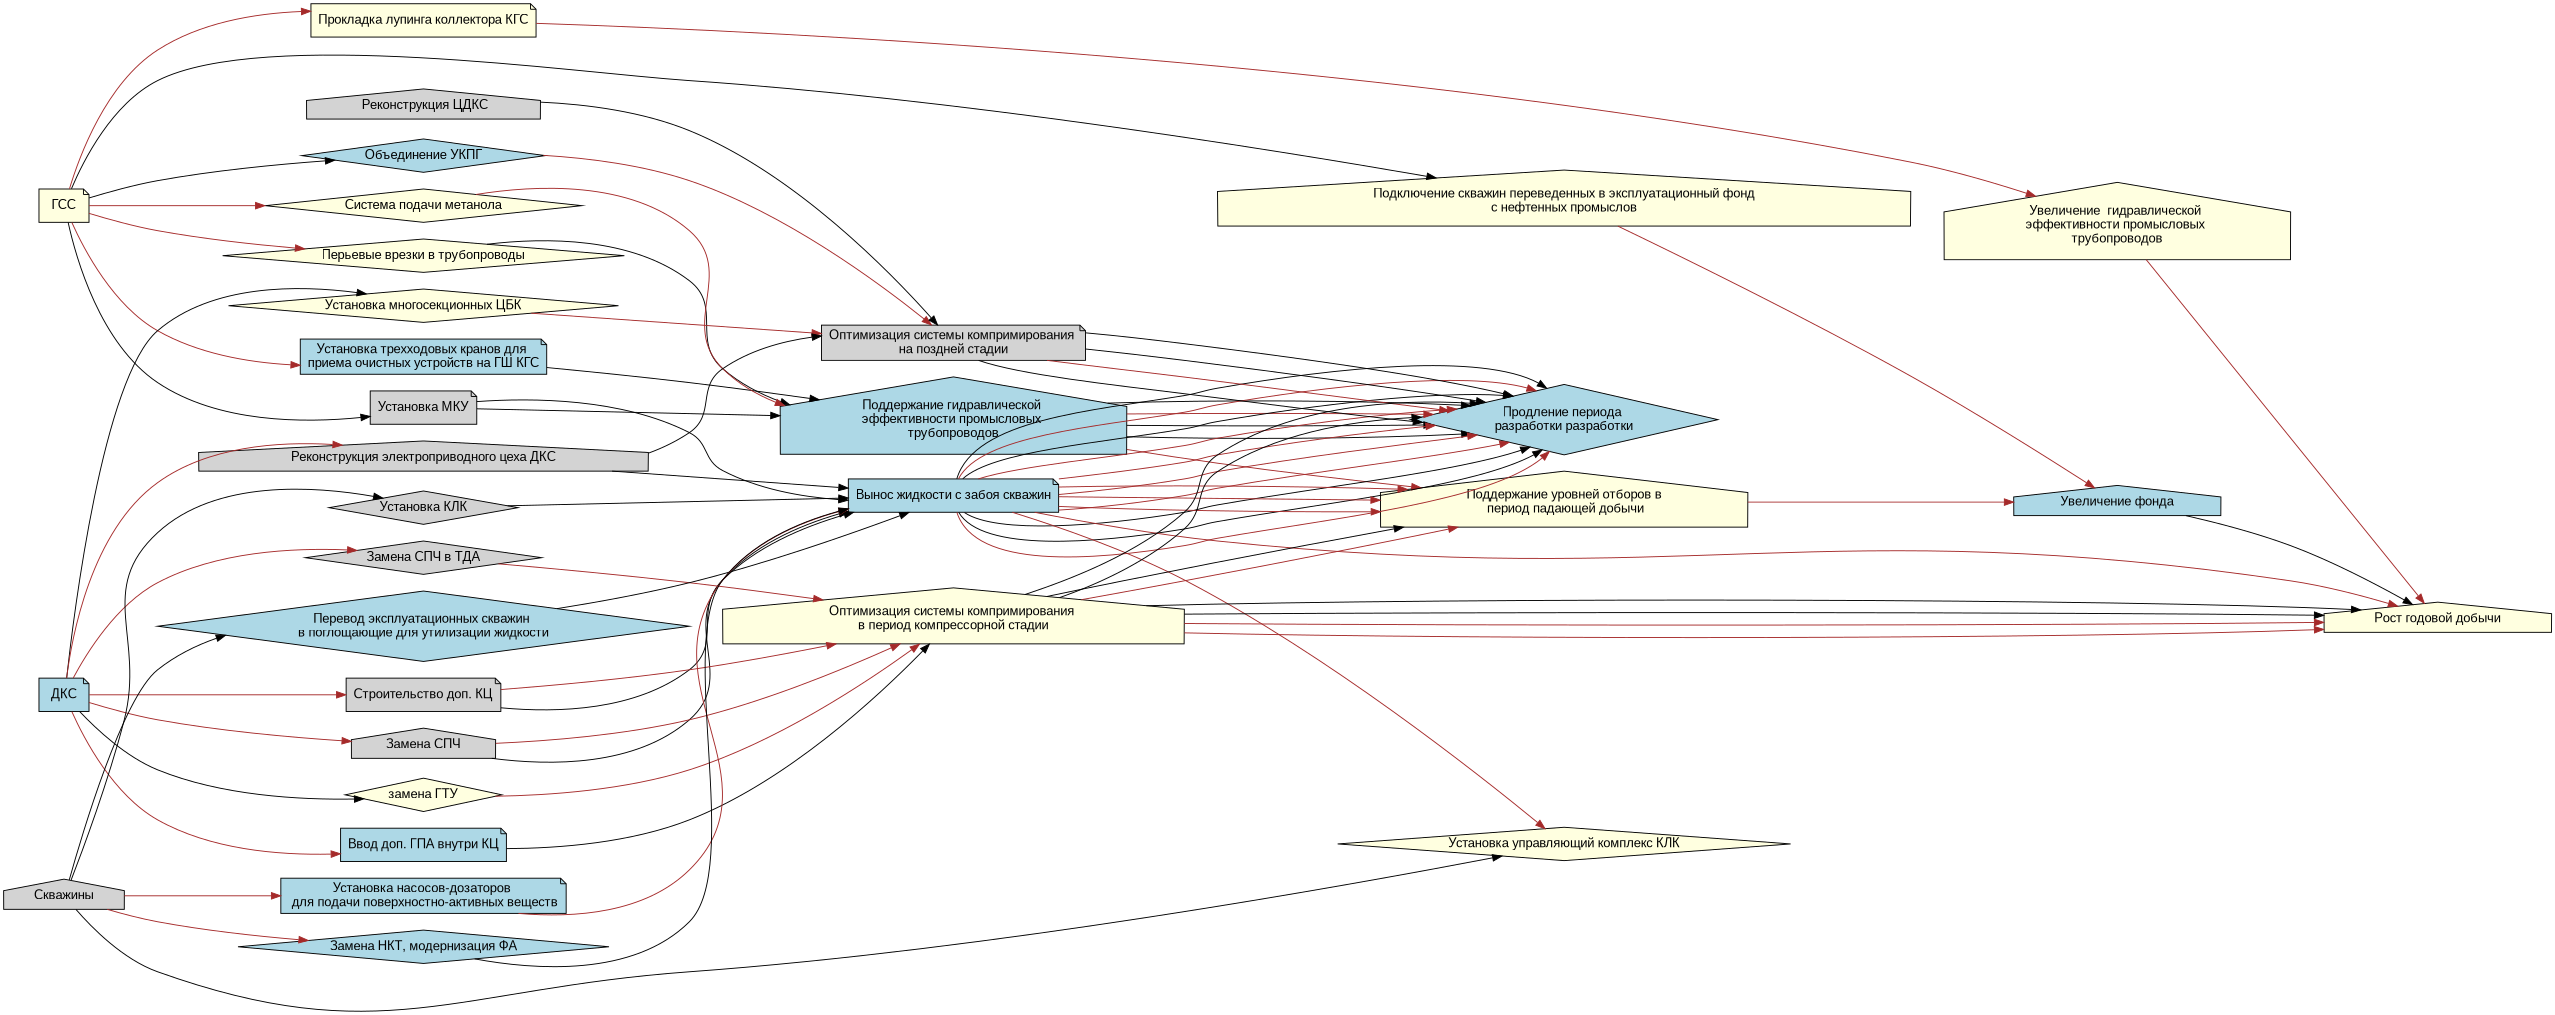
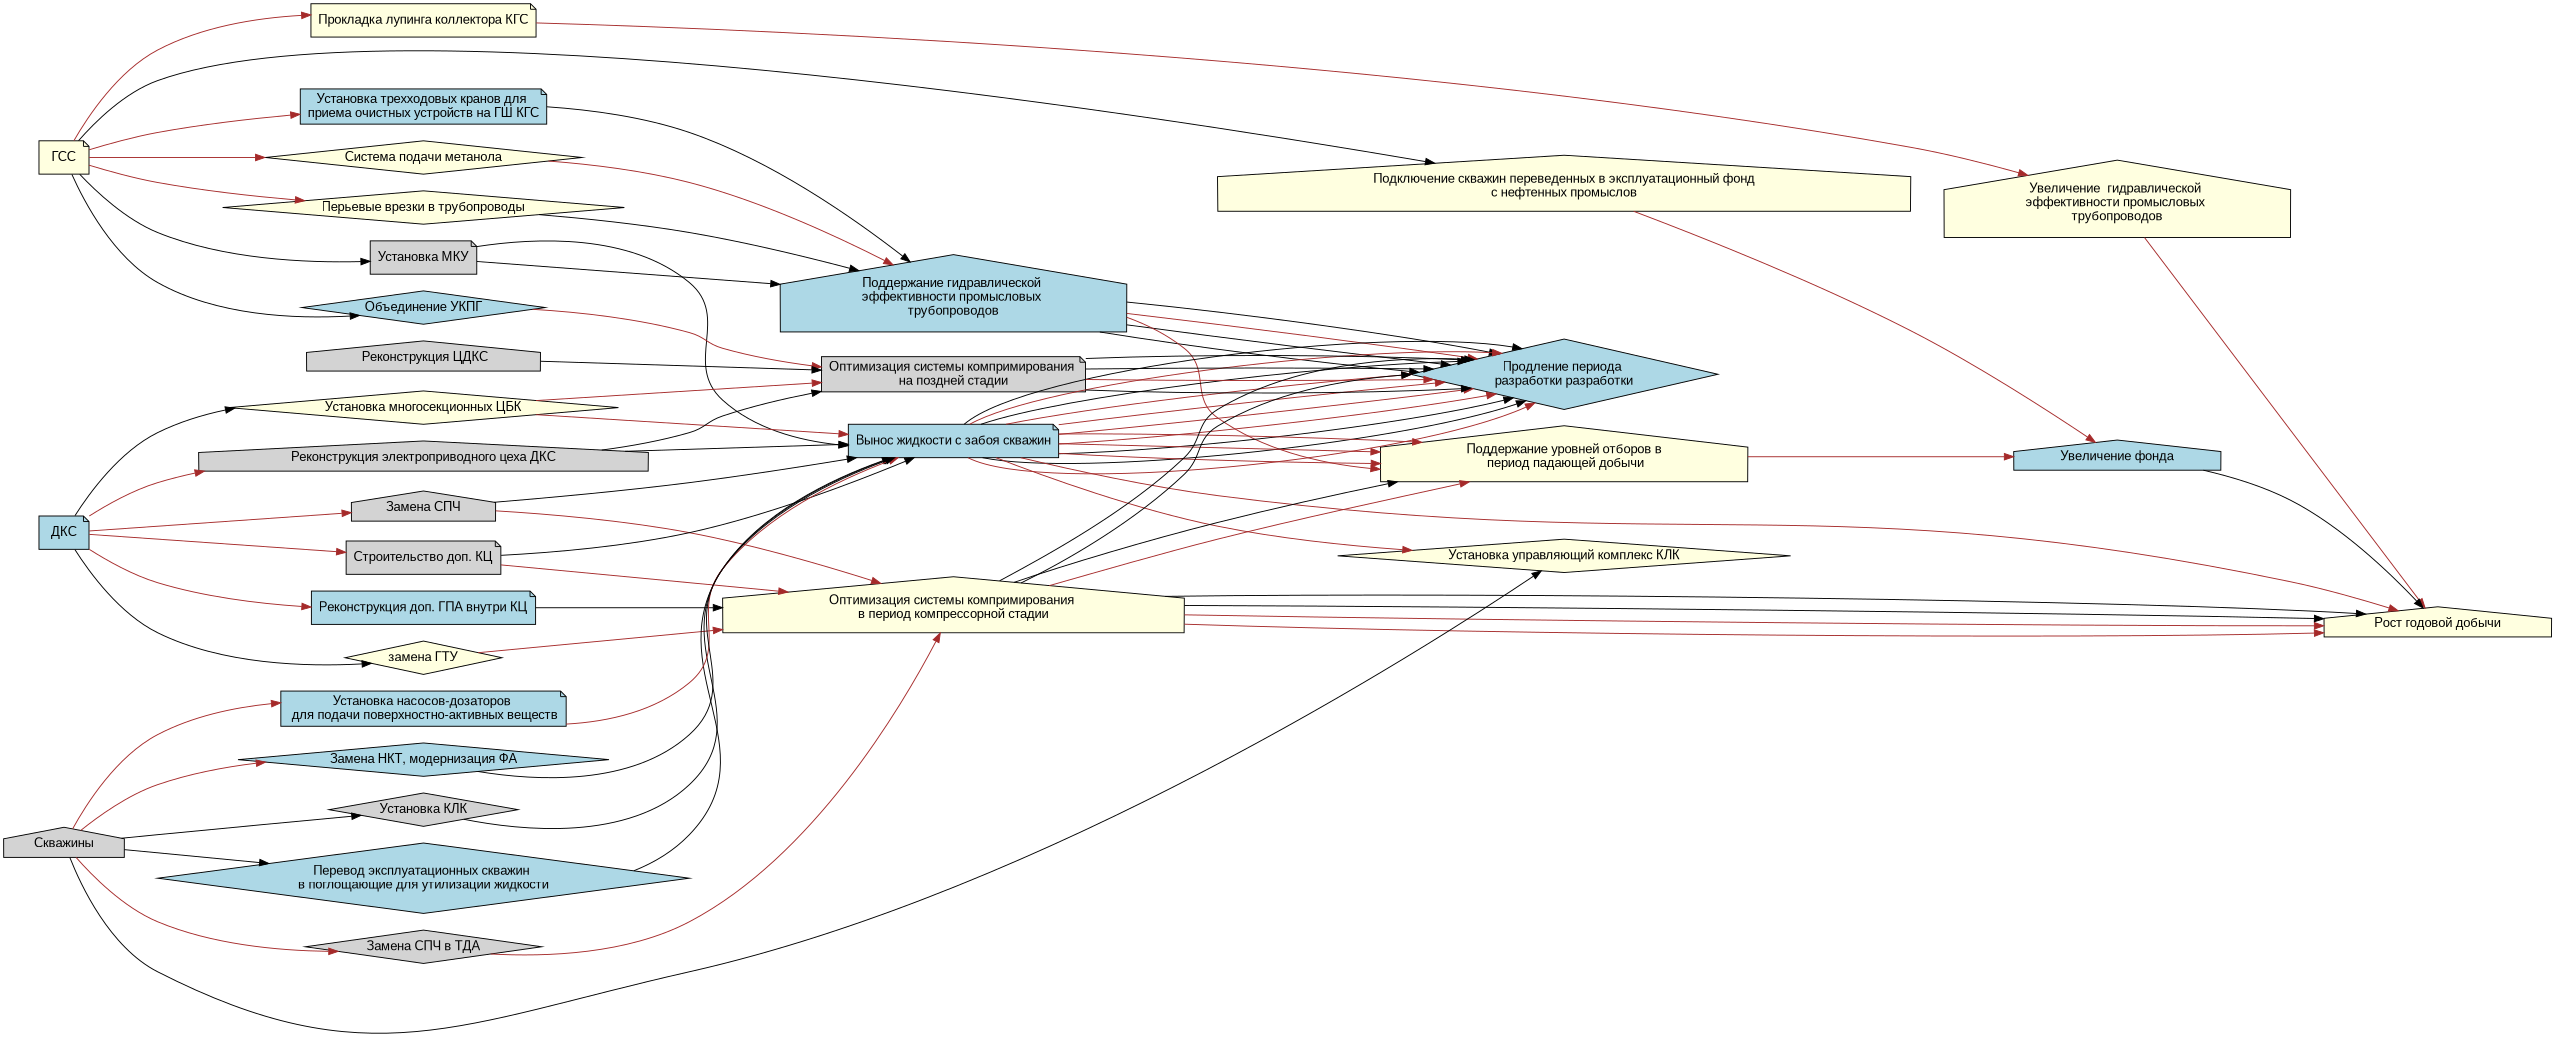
none -> (687, 424)
(188, 570) -> (191, 933)
(423, 845) -> (423, 608)
